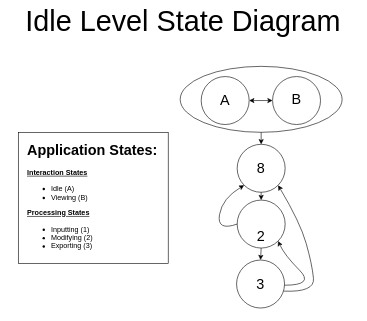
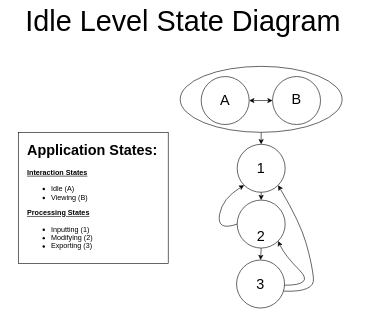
(261, 168) -> (261, 168)
